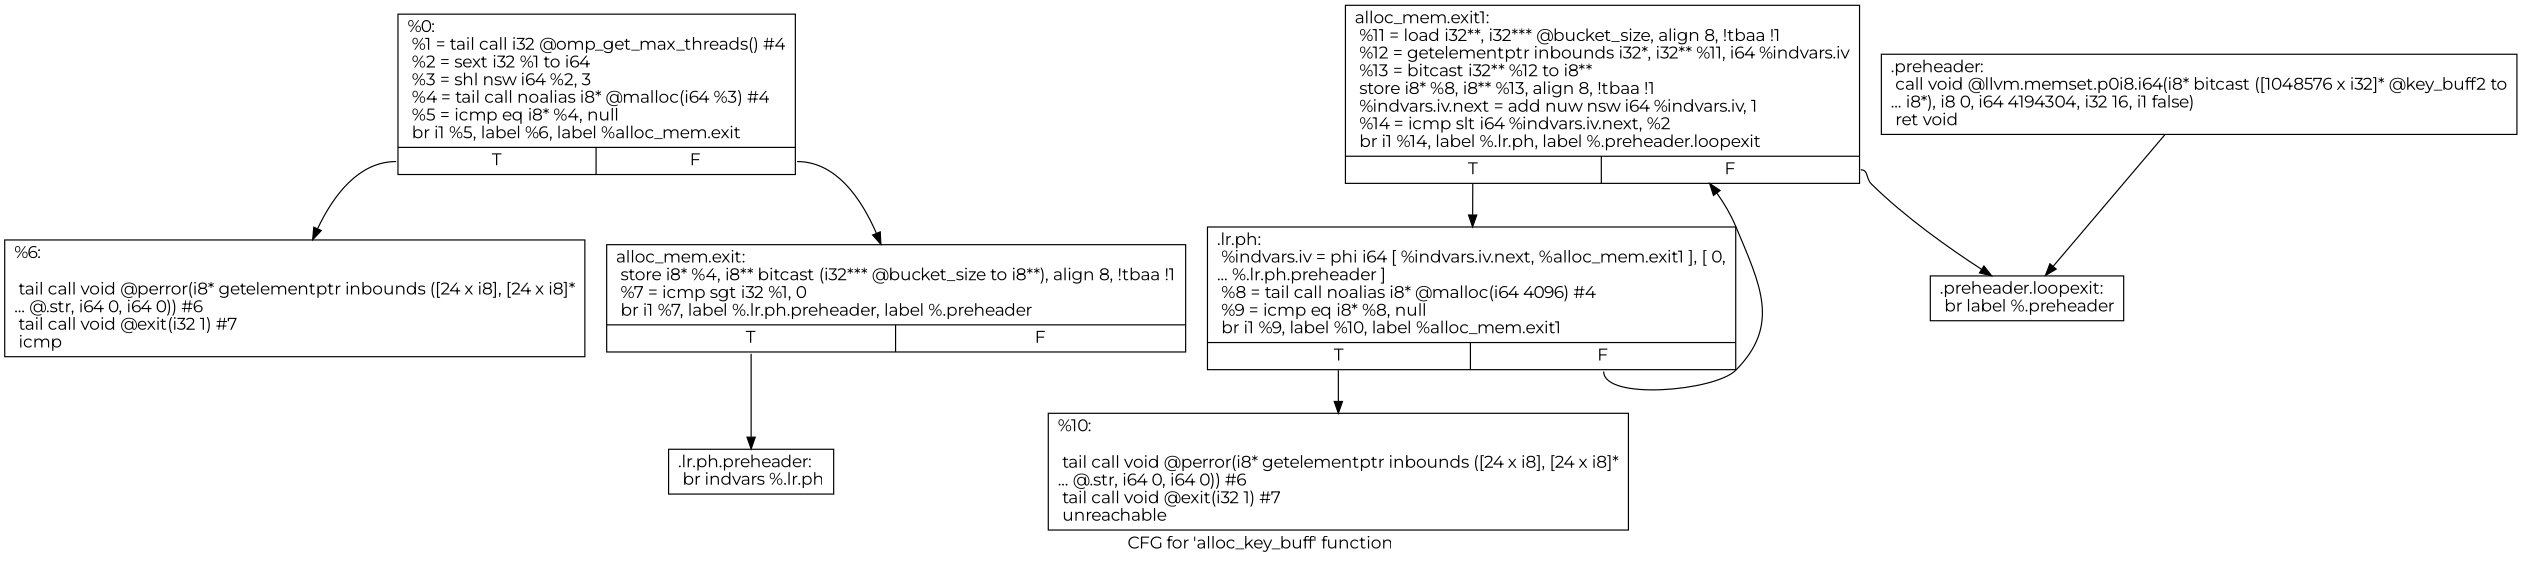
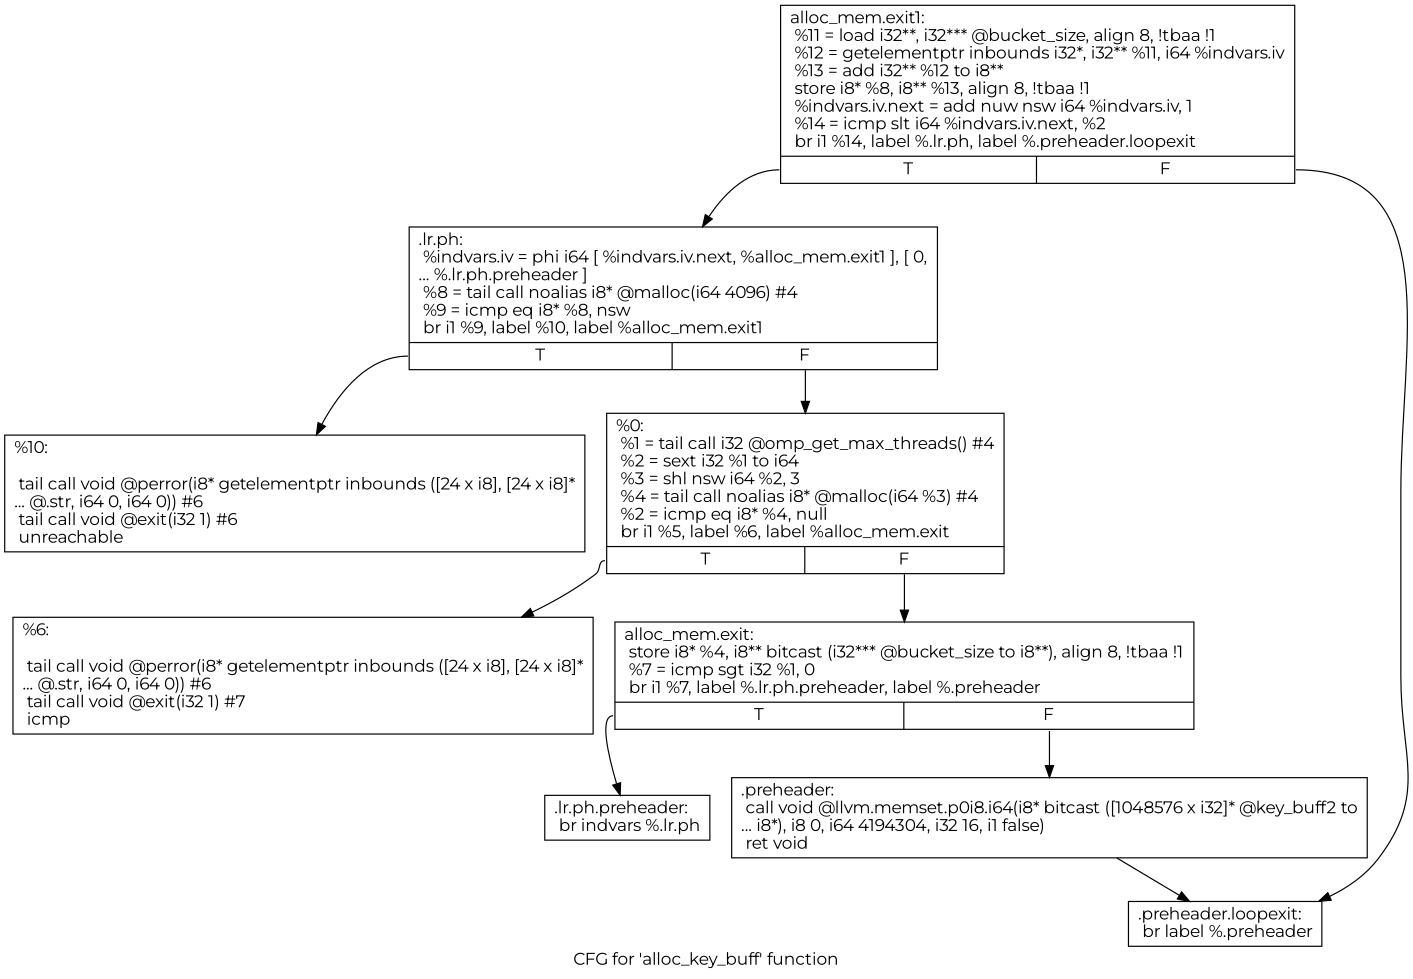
(1474, 71) -> (897, 71)
(514, 116) -> (722, 515)
(1322, 311) -> (525, 311)
(1752, 350) -> (805, 386)
(1170, 498) -> (126, 520)
none -> (1049, 748)
